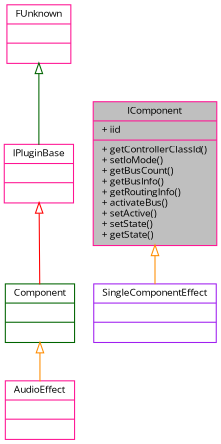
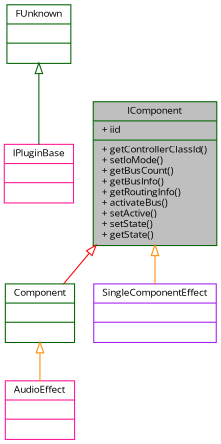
(39, 34) -> (39, 34)
(155, 174) -> (155, 174)
(39, 249) -> (76, 269)
